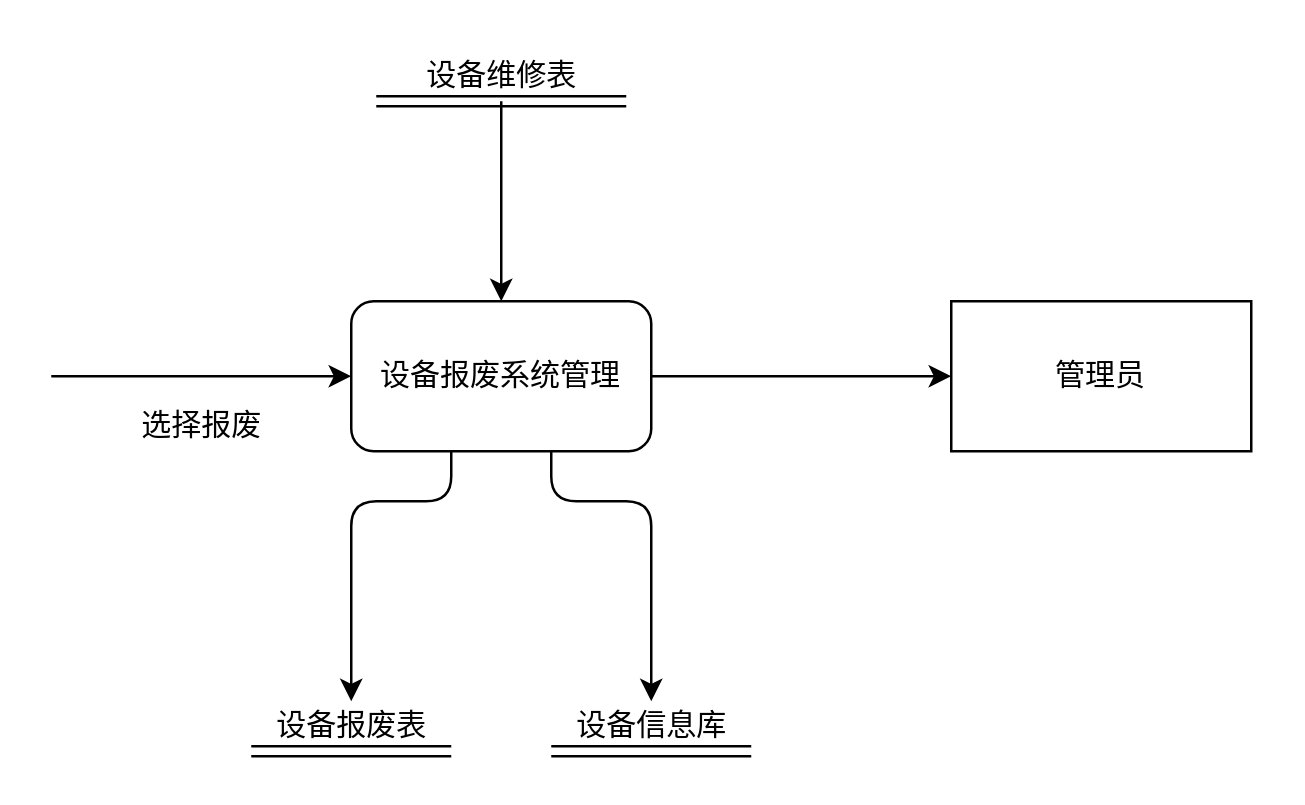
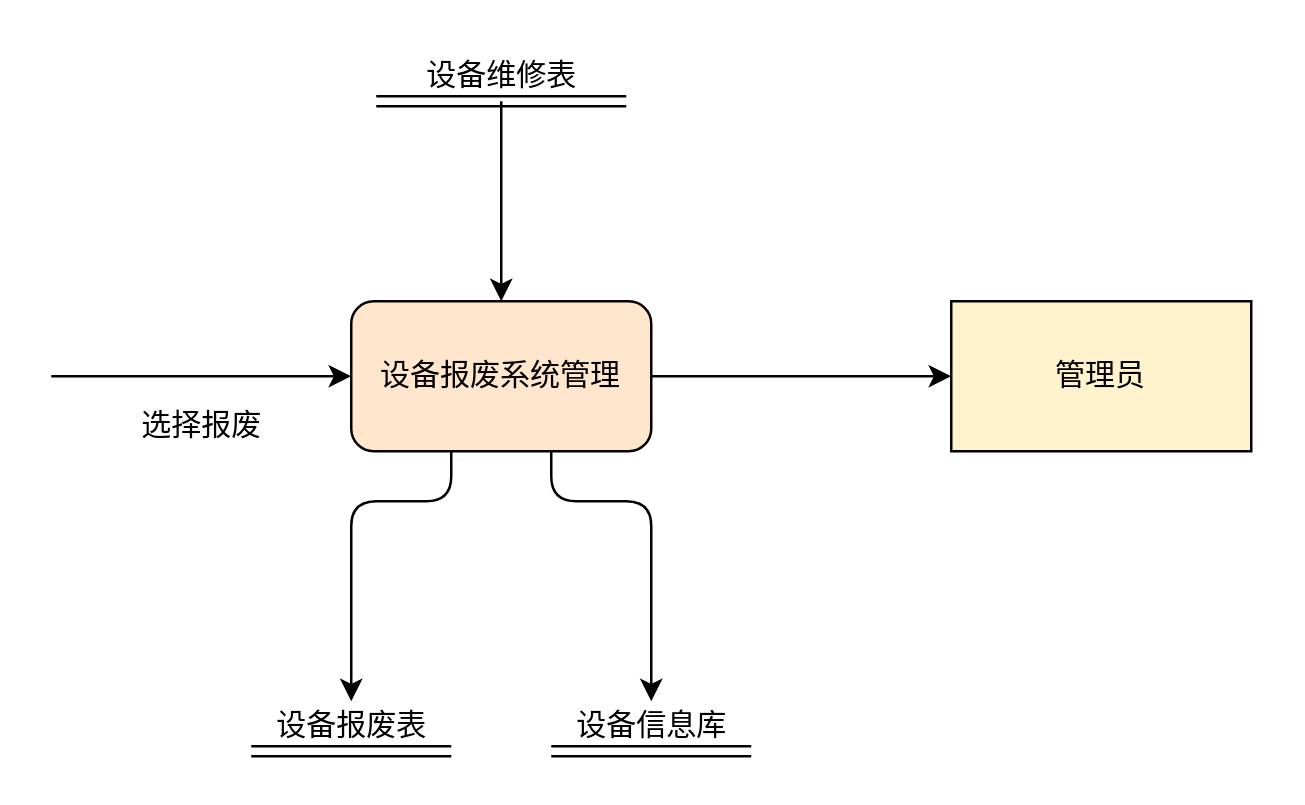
(501, 376) -> (501, 376)
(1101, 376) -> (1101, 376)
